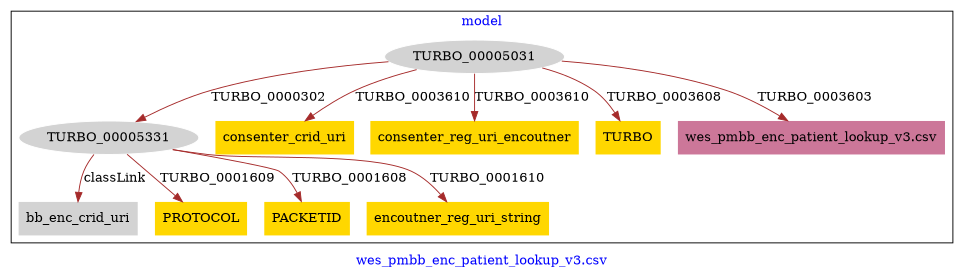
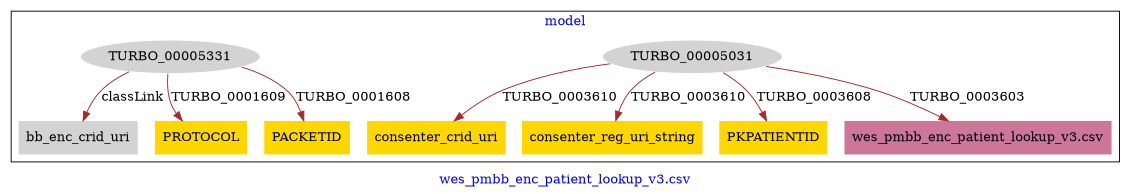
(264, 78) -> none
(475, 138) -> (612, 138)
(628, 138) -> (773, 138)
(458, 219) -> none
